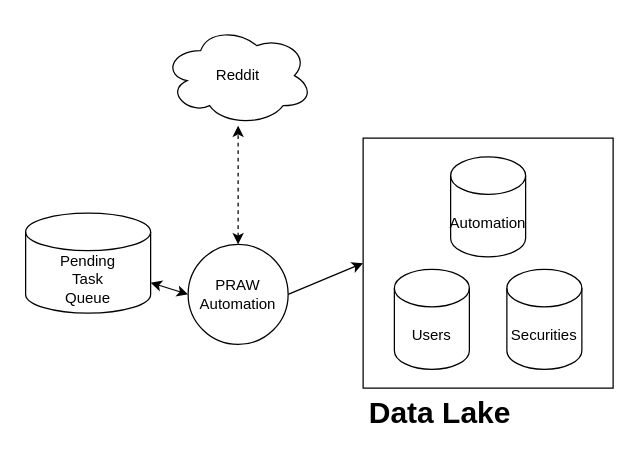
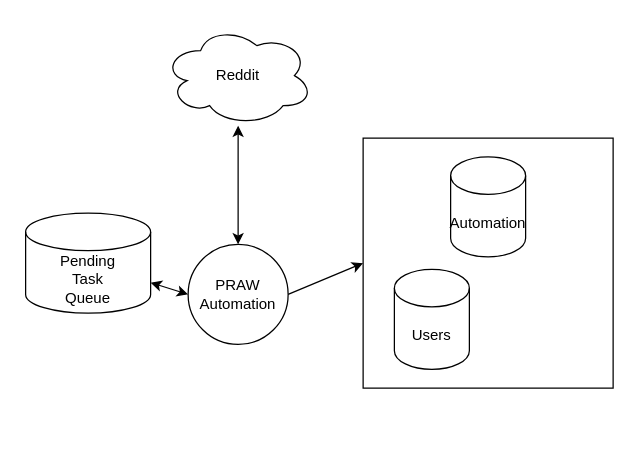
(238, 186) -> (238, 186)
(544, 319) -> none
(488, 413) -> none
